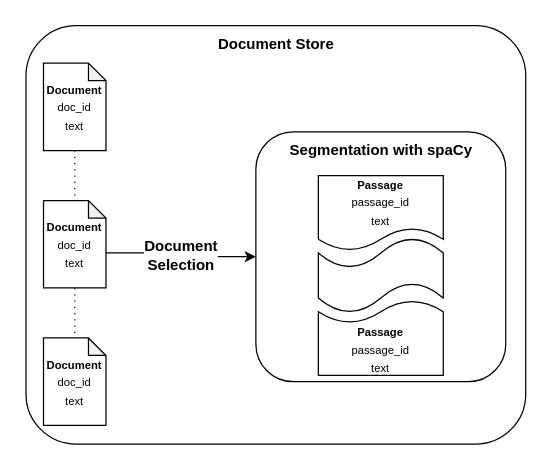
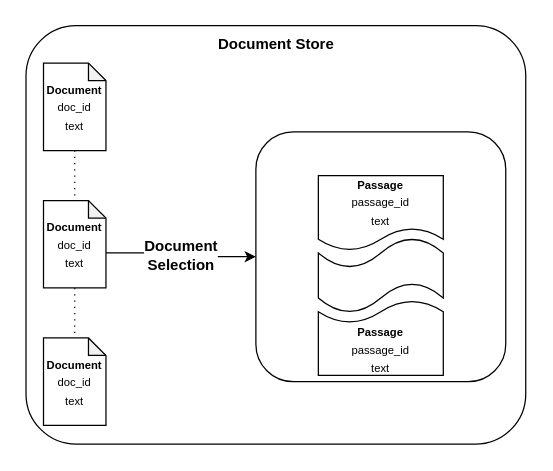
(381, 151) -> none
